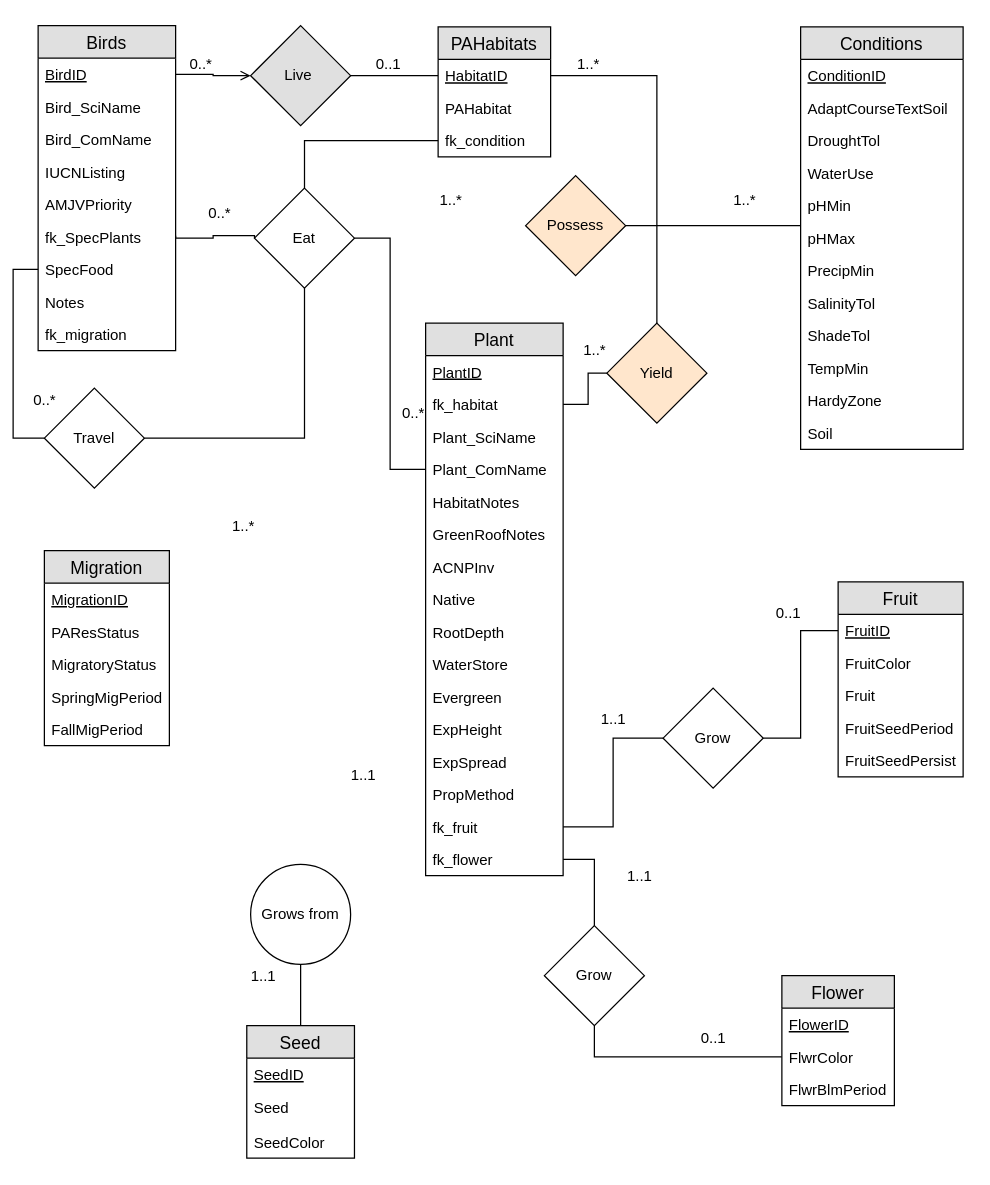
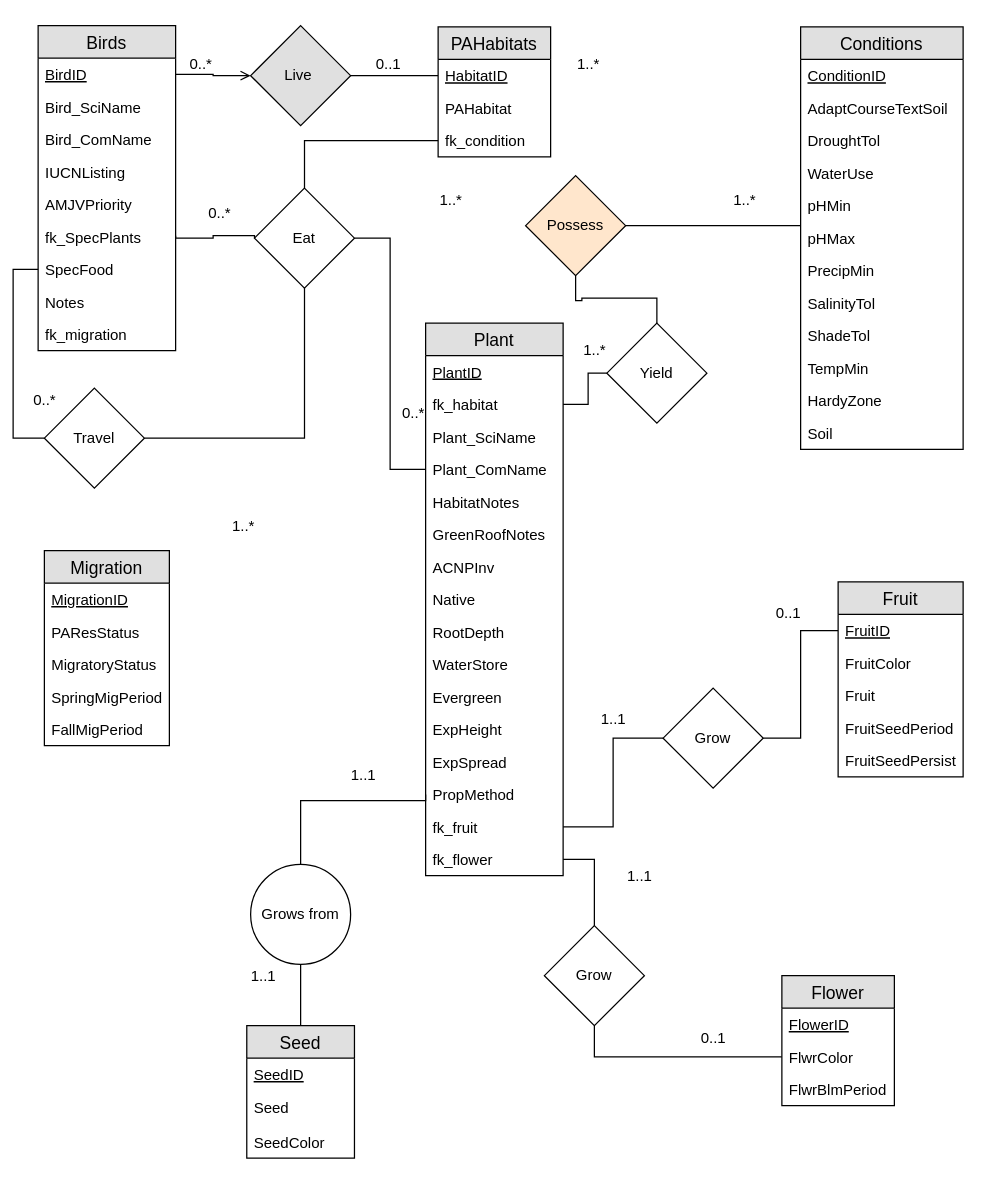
(657, 135) -> (604, 298)
(657, 373) -> (657, 373)
none -> (334, 801)
